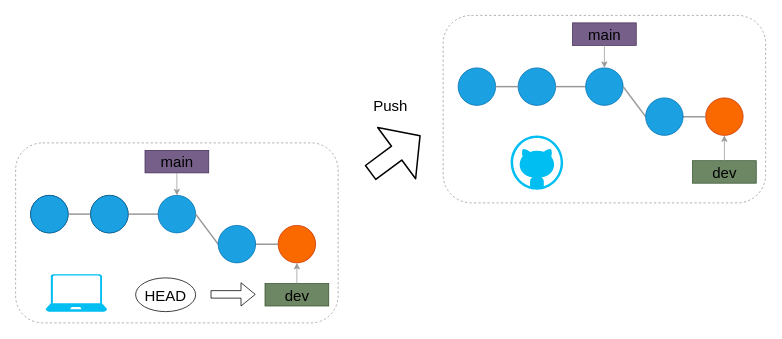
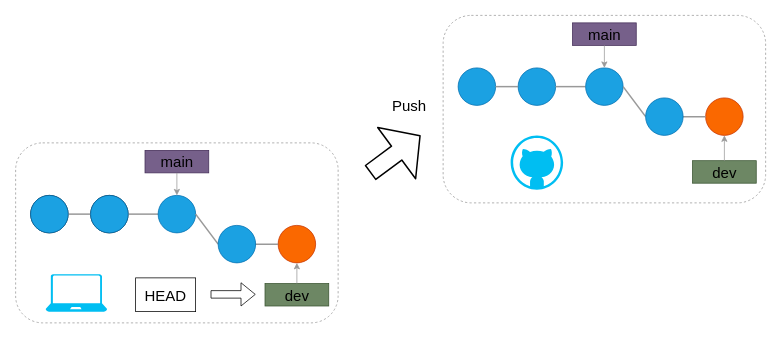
(390, 105) -> (409, 105)
(165, 295) -> (165, 295)
